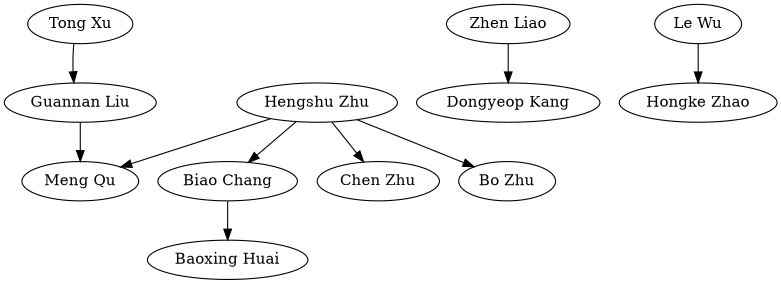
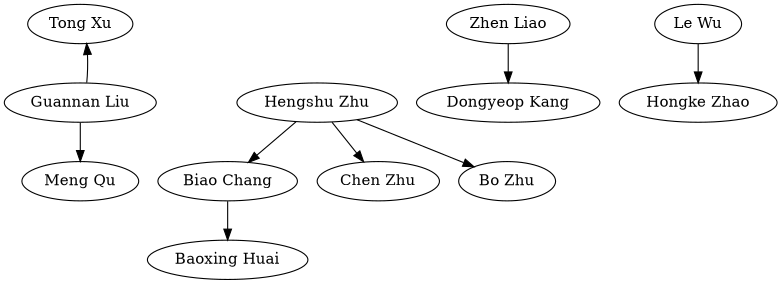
(73, 58) -> (88, 69)
(201, 141) -> none
